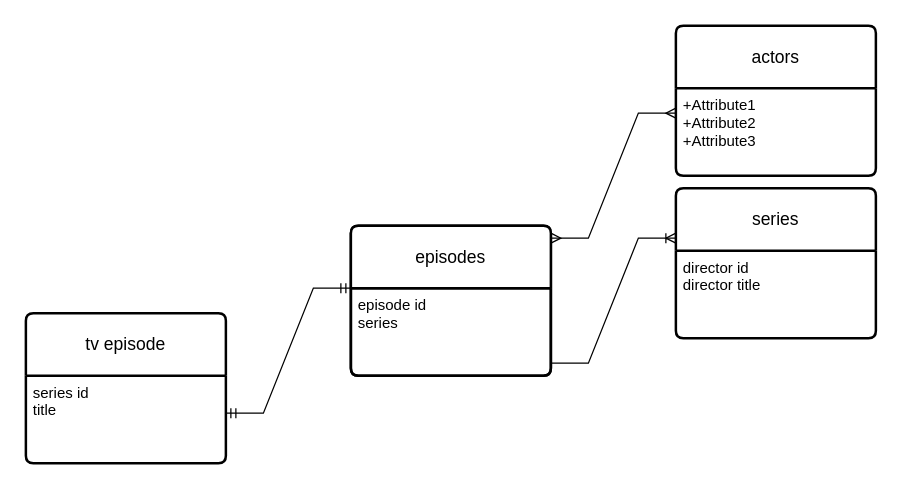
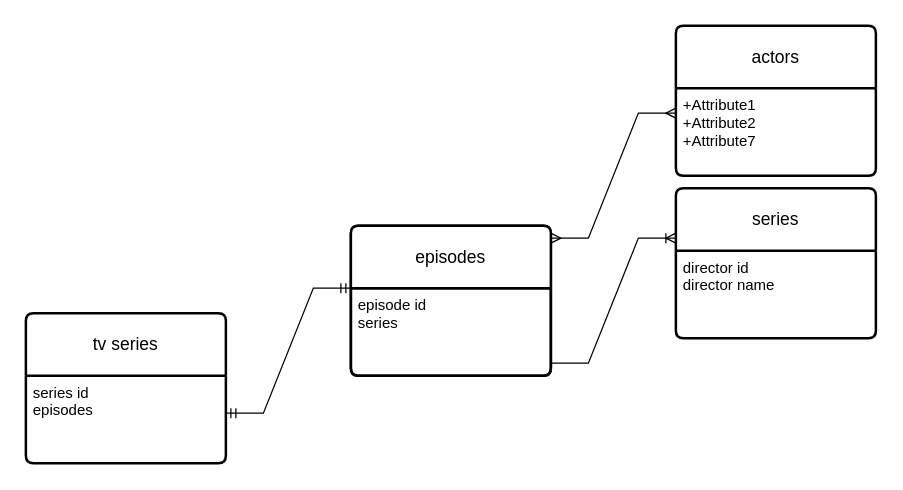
(727, 124) -> (727, 124)
(734, 277) -> (734, 277)
(126, 344) -> (126, 344)
(65, 402) -> (65, 402)
